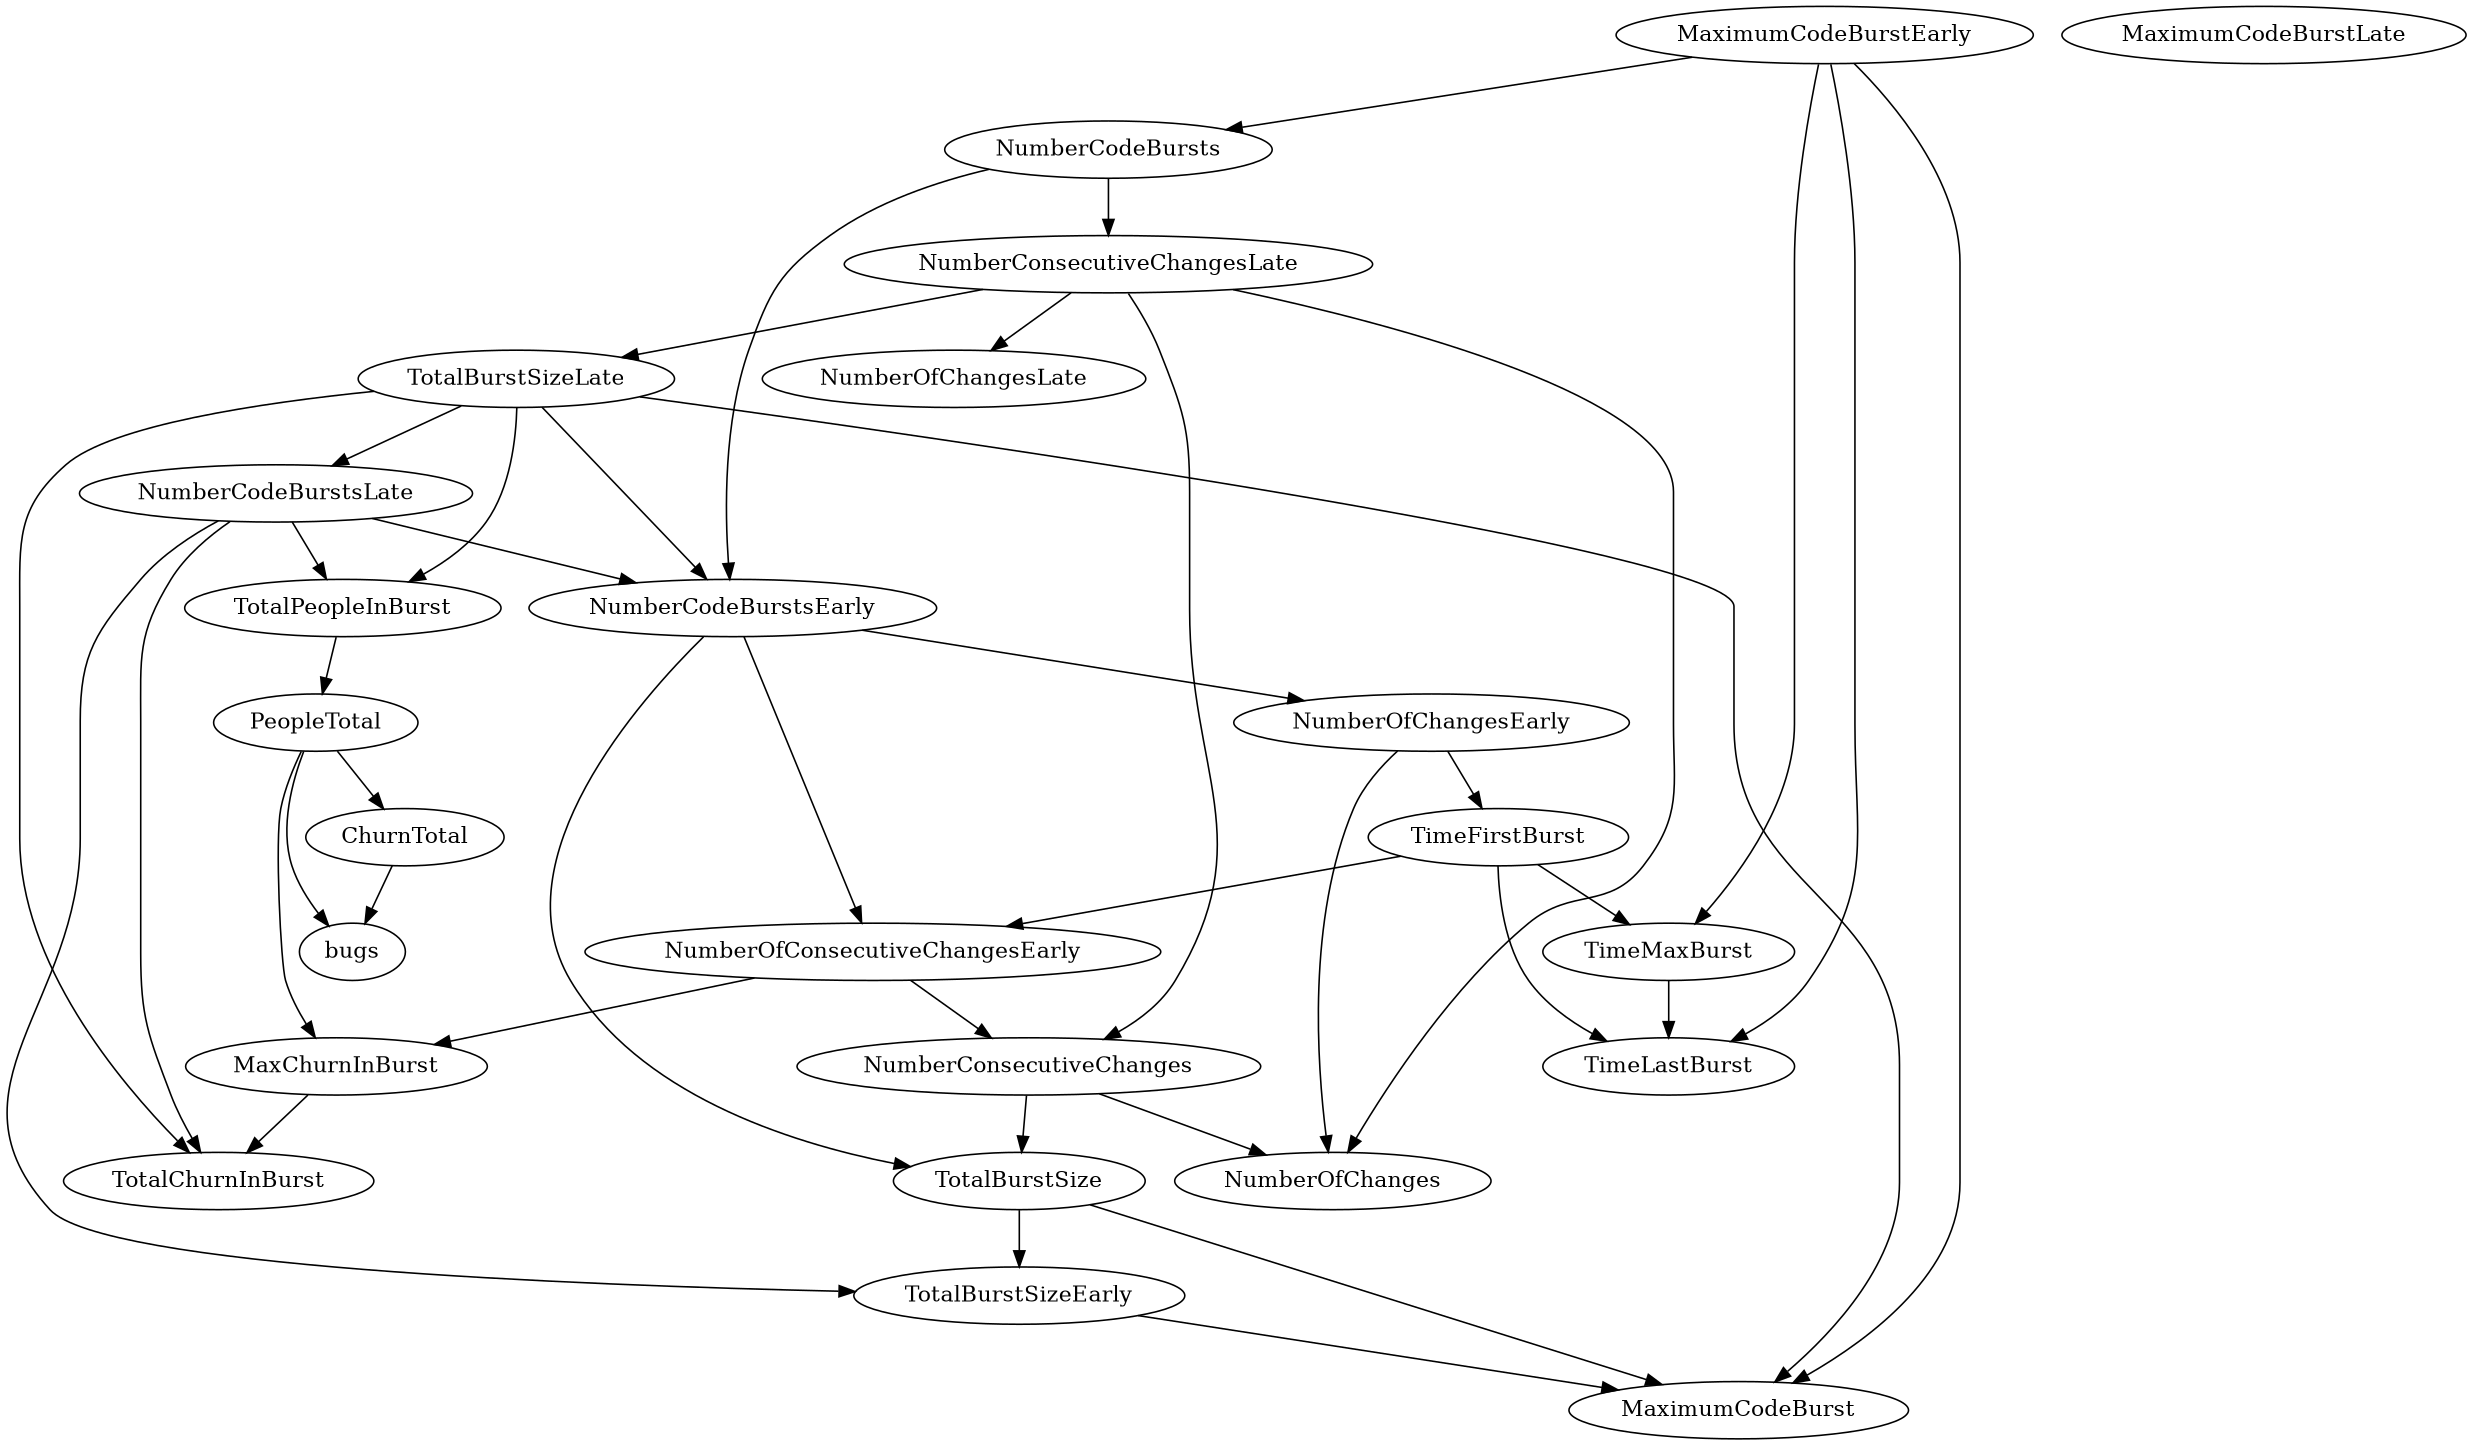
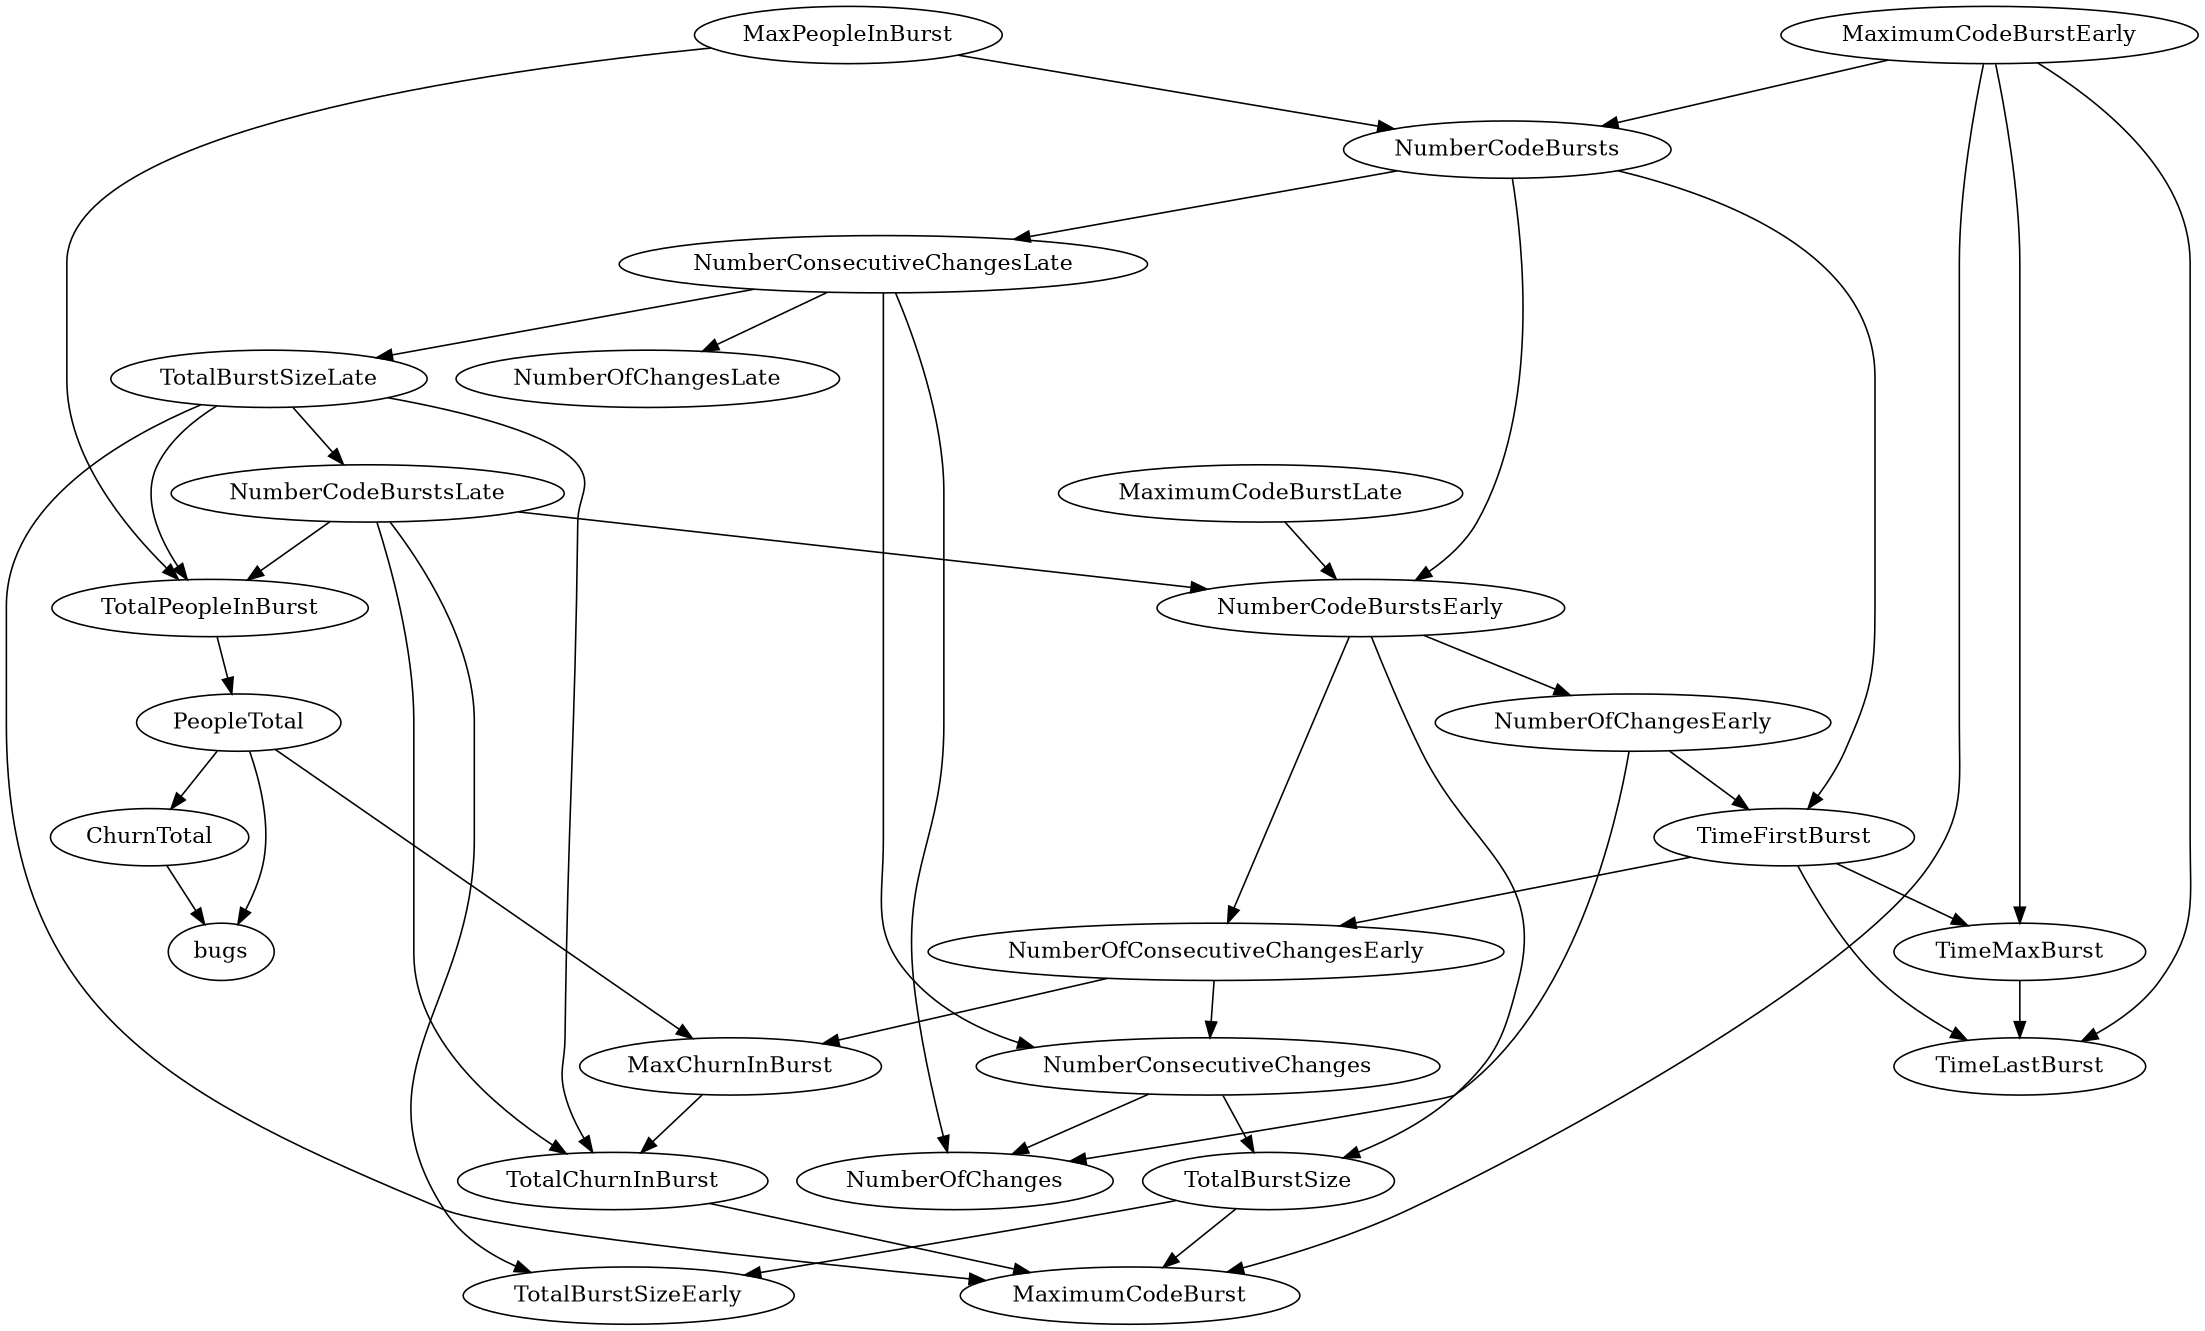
none -> (848, 35)
none -> (1875, 416)
(619, 487) -> (1305, 544)
(1370, 1352) -> (862, 1236)
